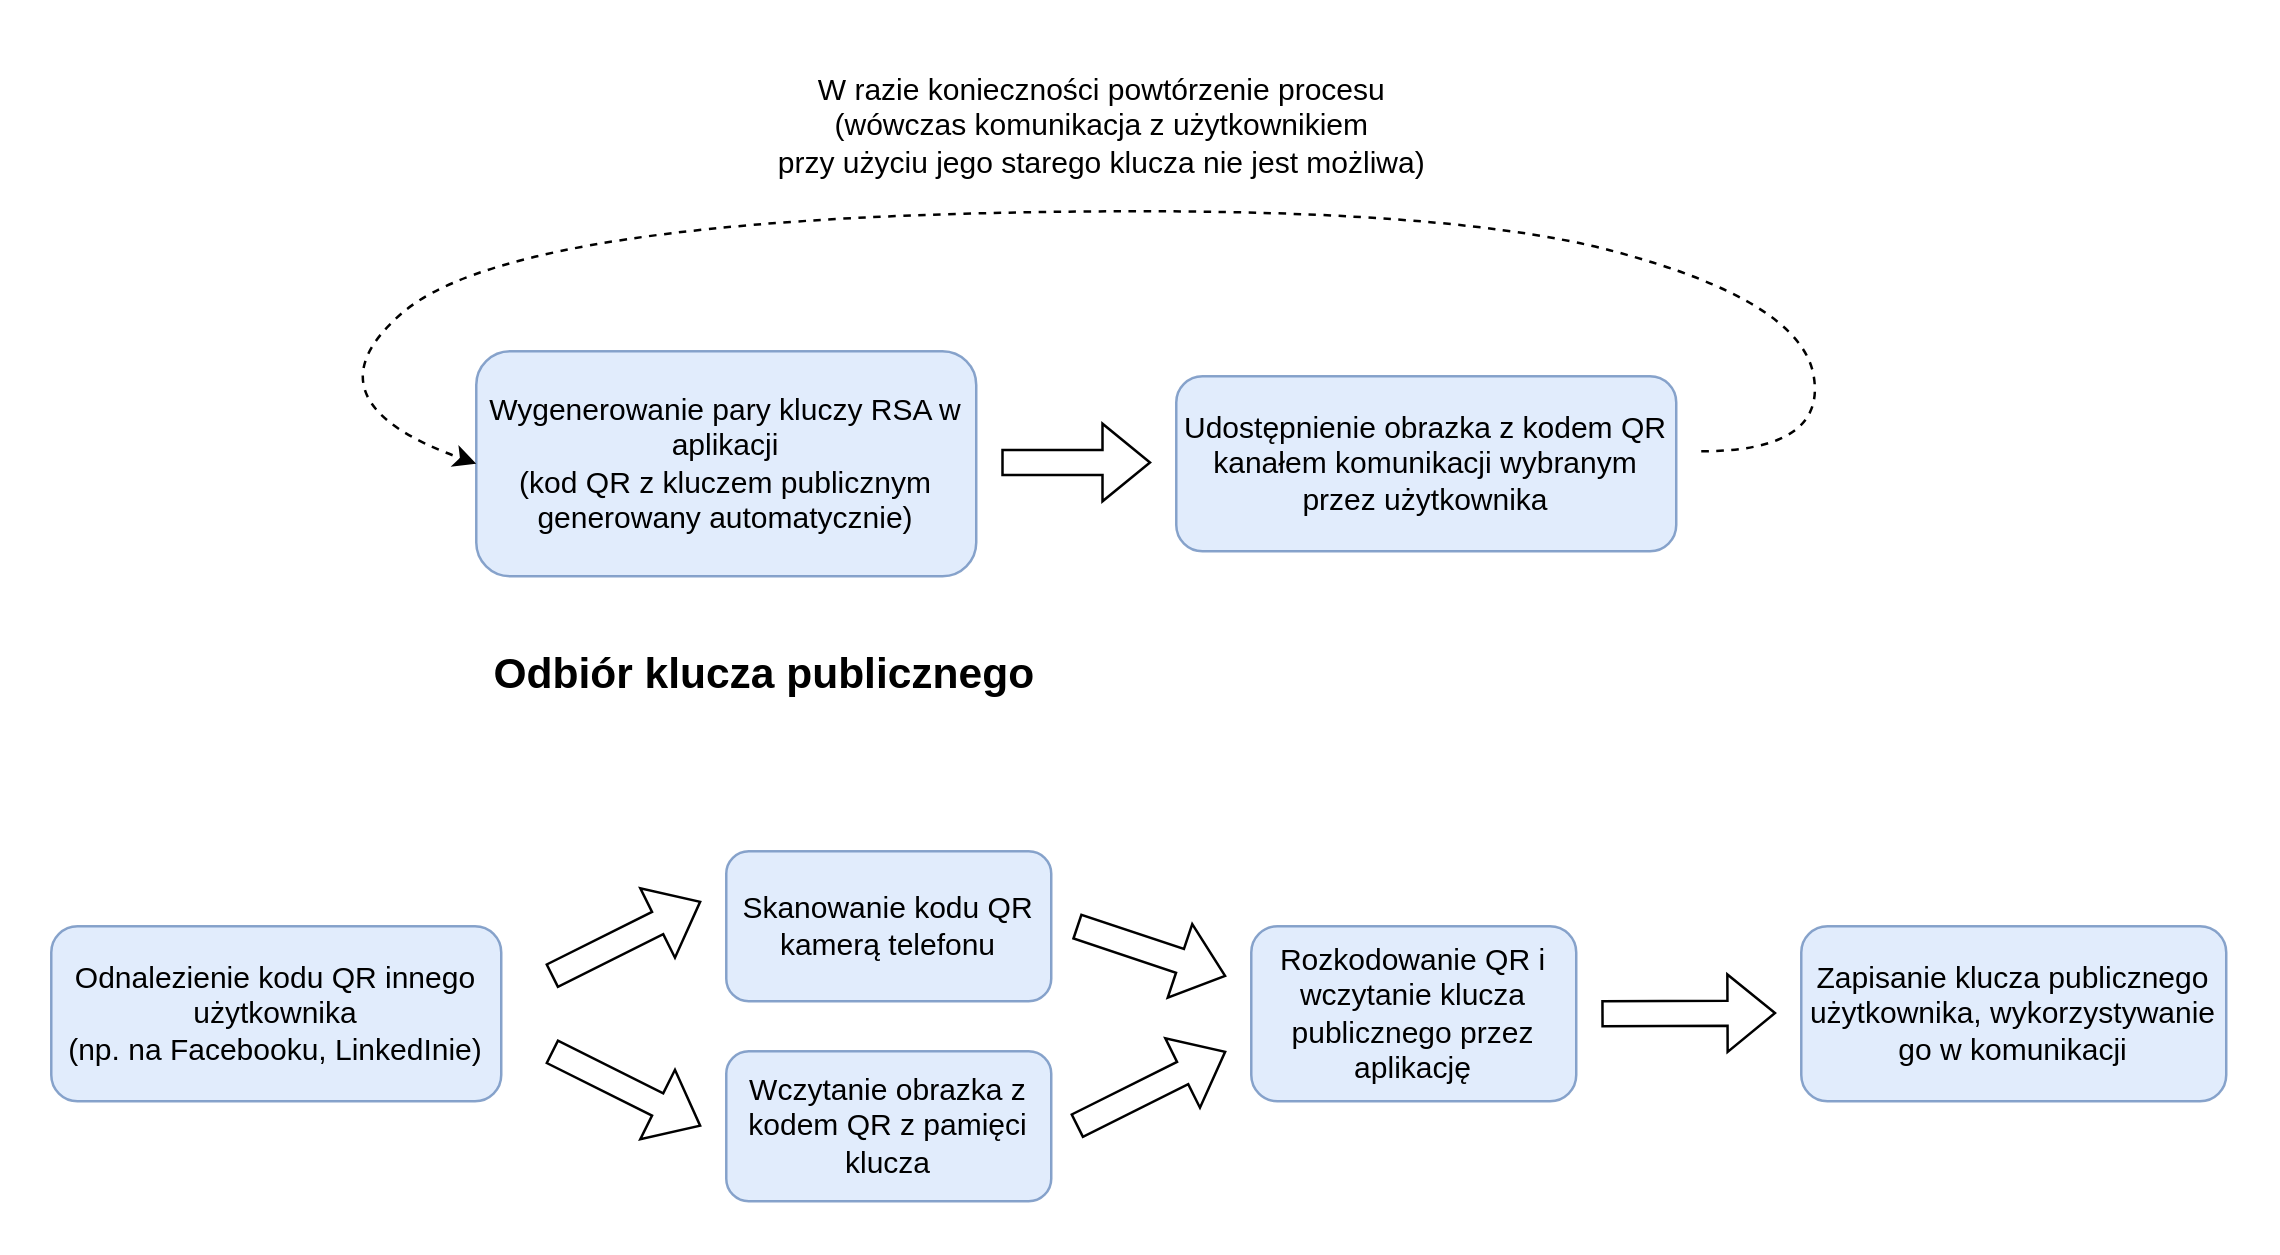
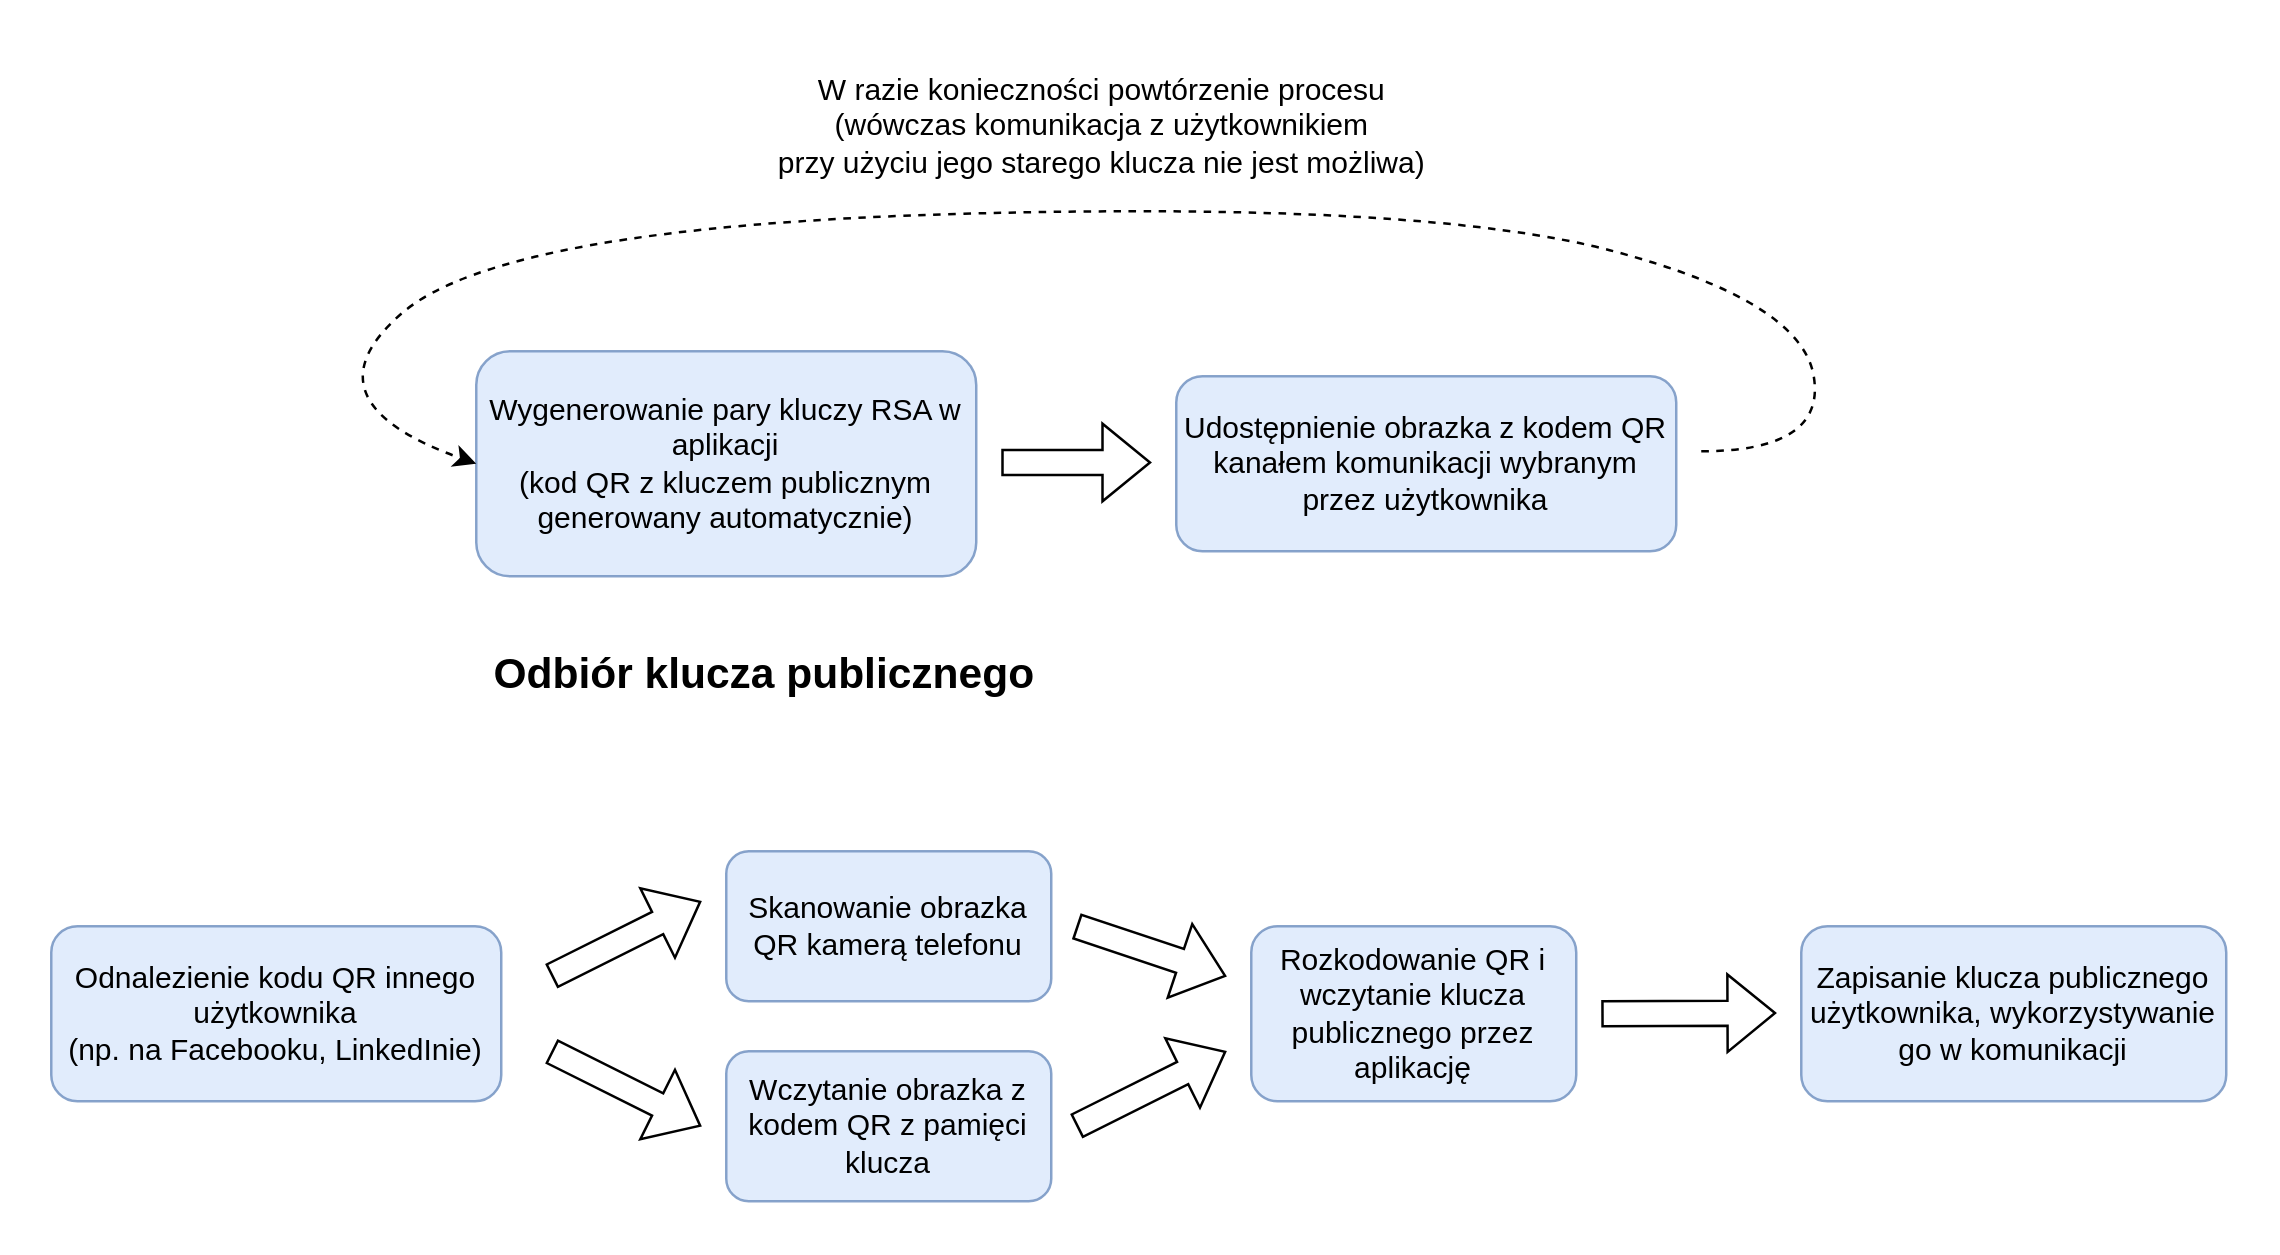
(889, 926) -> (889, 926)
